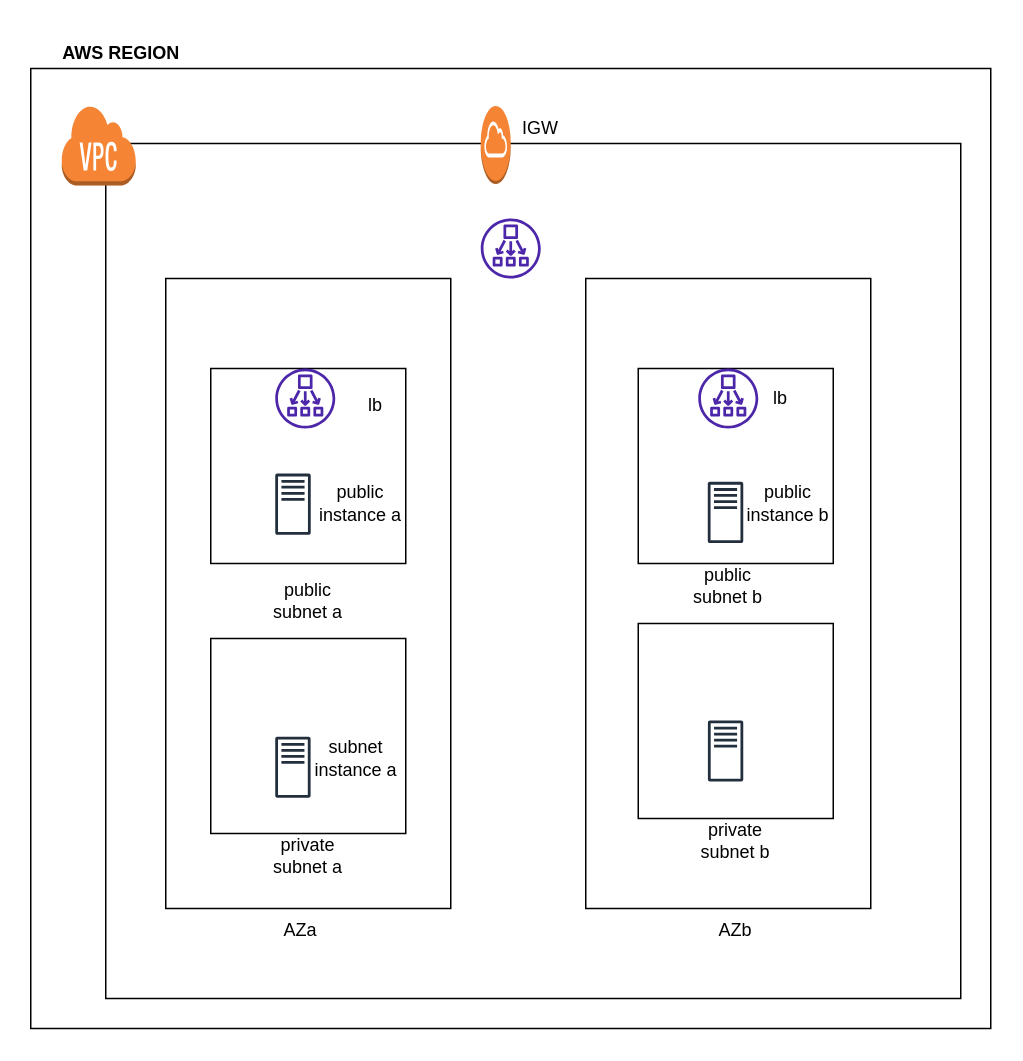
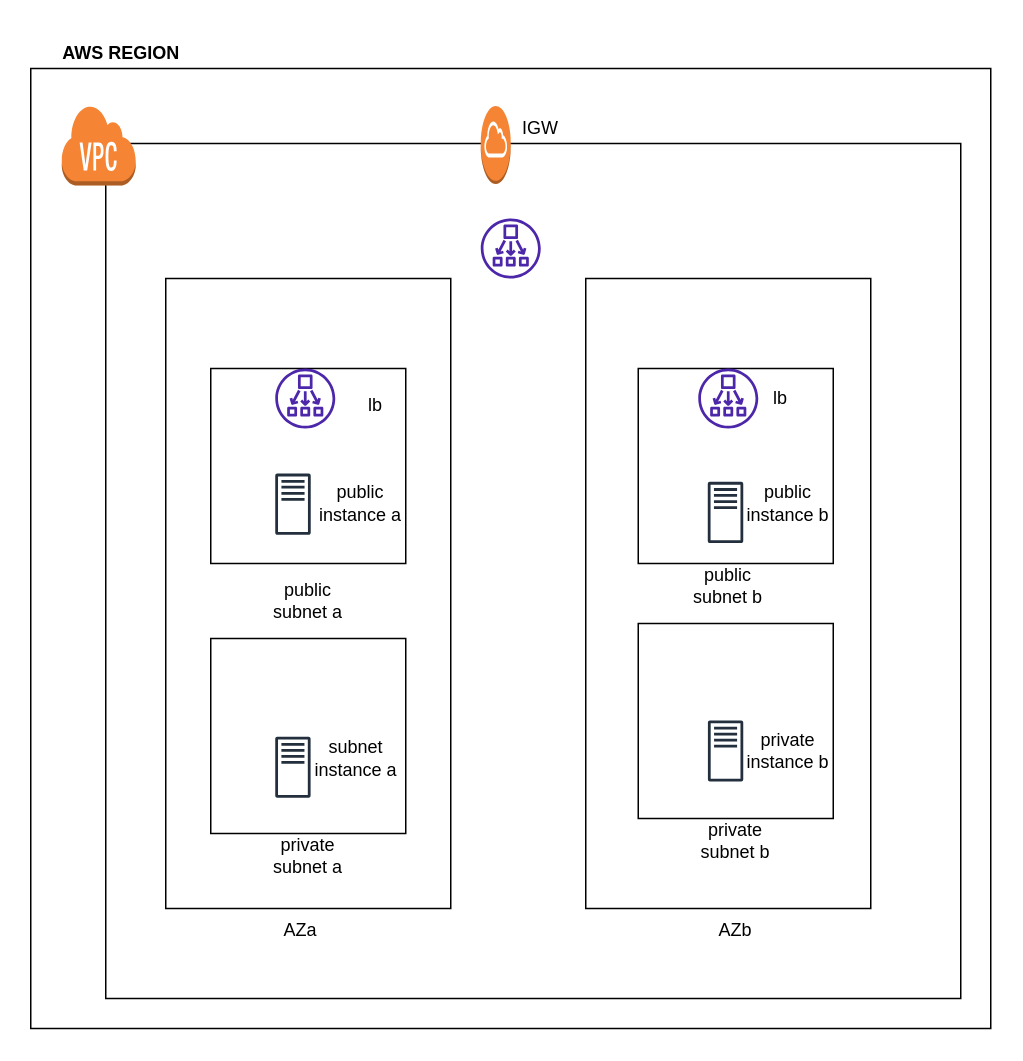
none -> (788, 751)
